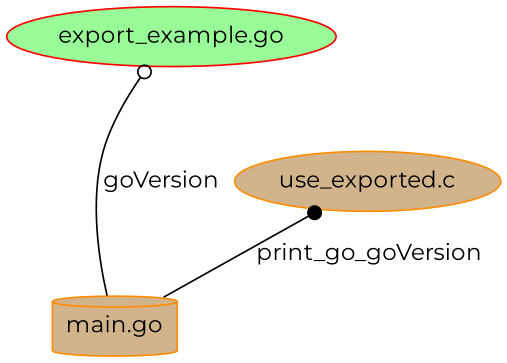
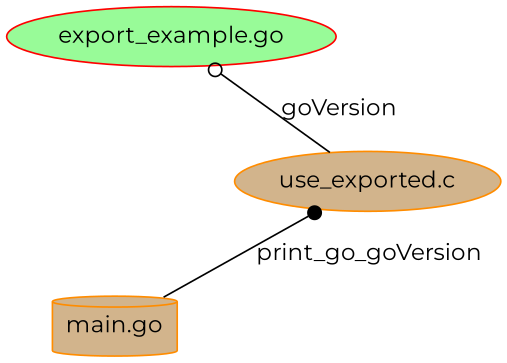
(98, 182) -> (275, 113)
